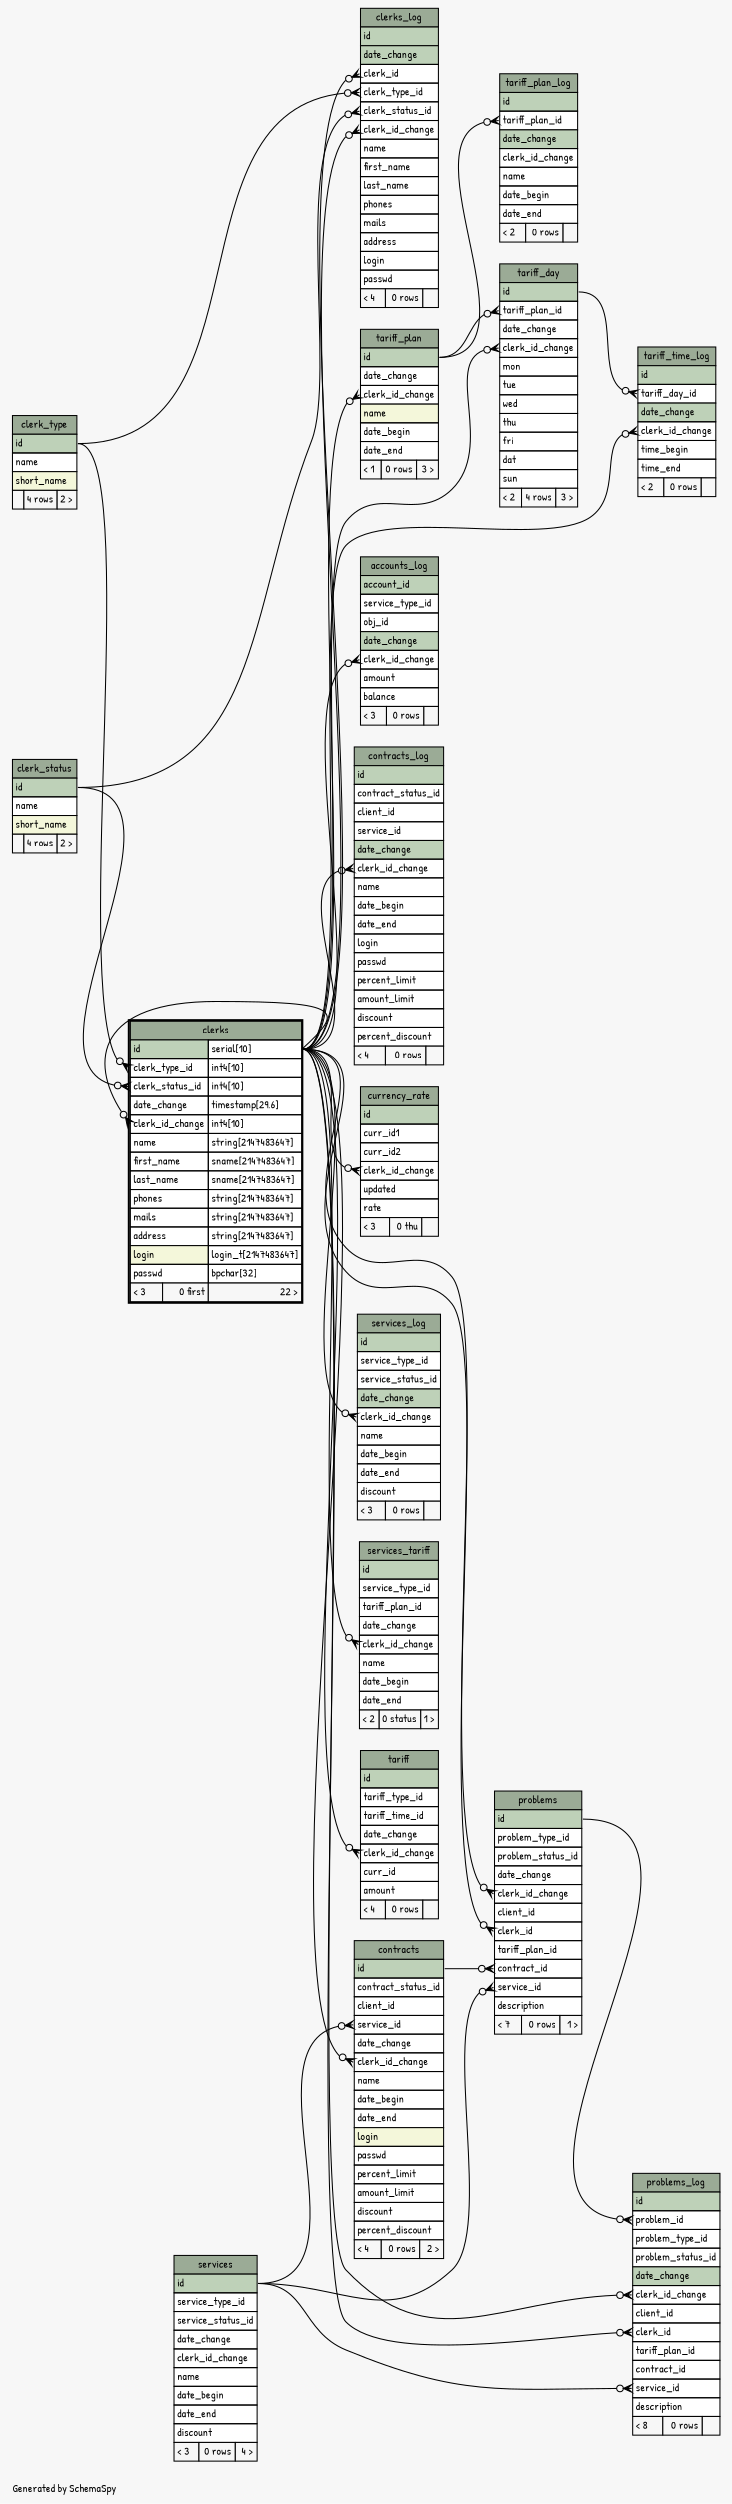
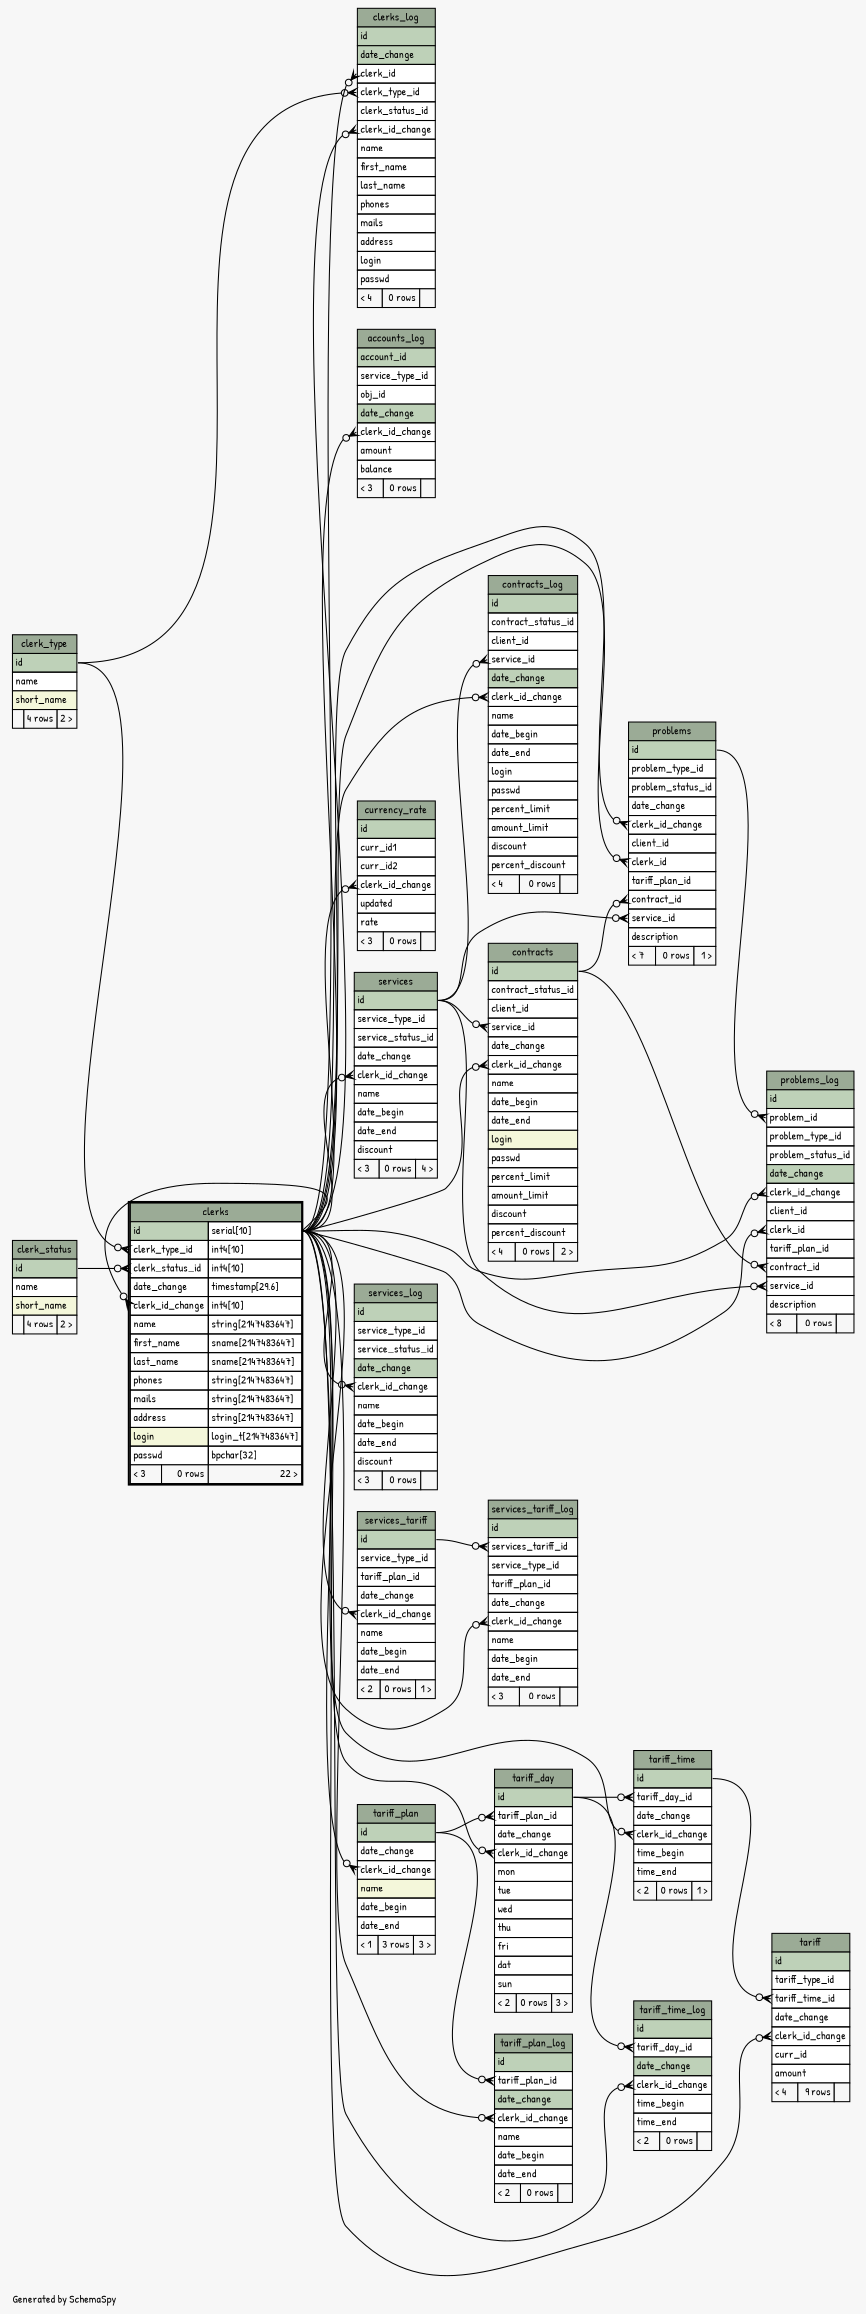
(399, 469) -> (396, 1944)
(539, 497) -> (535, 2002)
(292, 500) -> none
none -> (463, 837)
none -> (670, 1112)
none -> (329, 1161)
(408, 1226) -> (404, 941)
(192, 1292) -> (191, 1474)
none -> (533, 1603)
none -> (341, 1653)
(400, 1719) -> (398, 1689)
none -> (672, 1825)
(406, 1909) -> (818, 2092)
